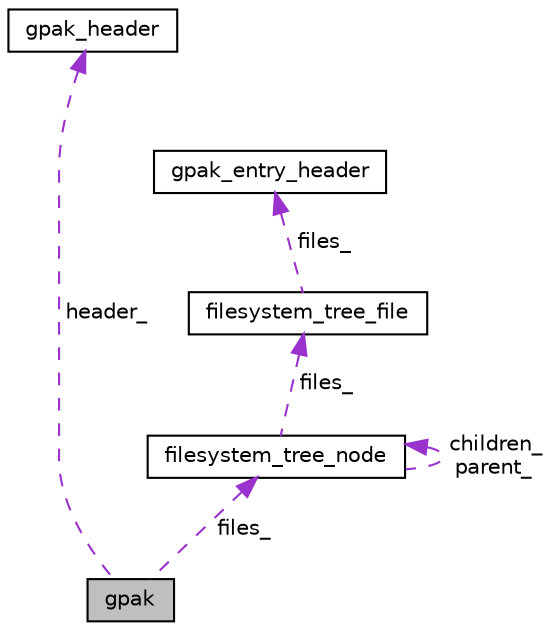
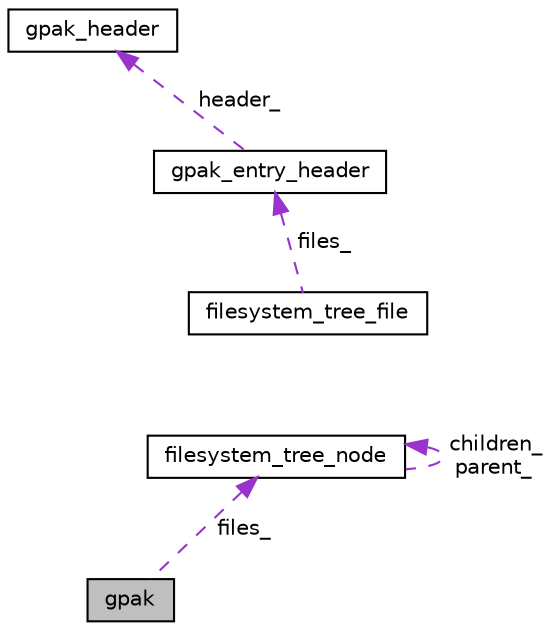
(59, 332) -> (190, 108)
(290, 395) -> none
